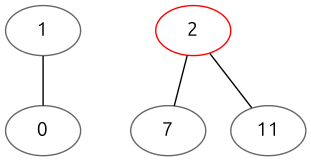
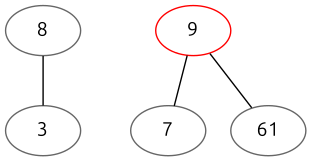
(43, 31) -> (43, 31)
(193, 31) -> (193, 31)
(43, 131) -> (43, 131)
(268, 131) -> (268, 131)
